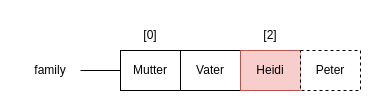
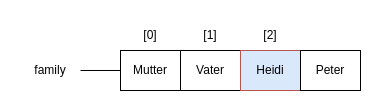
none -> (211, 36)
(271, 71) -> (271, 71)
(331, 71) -> (331, 71)
